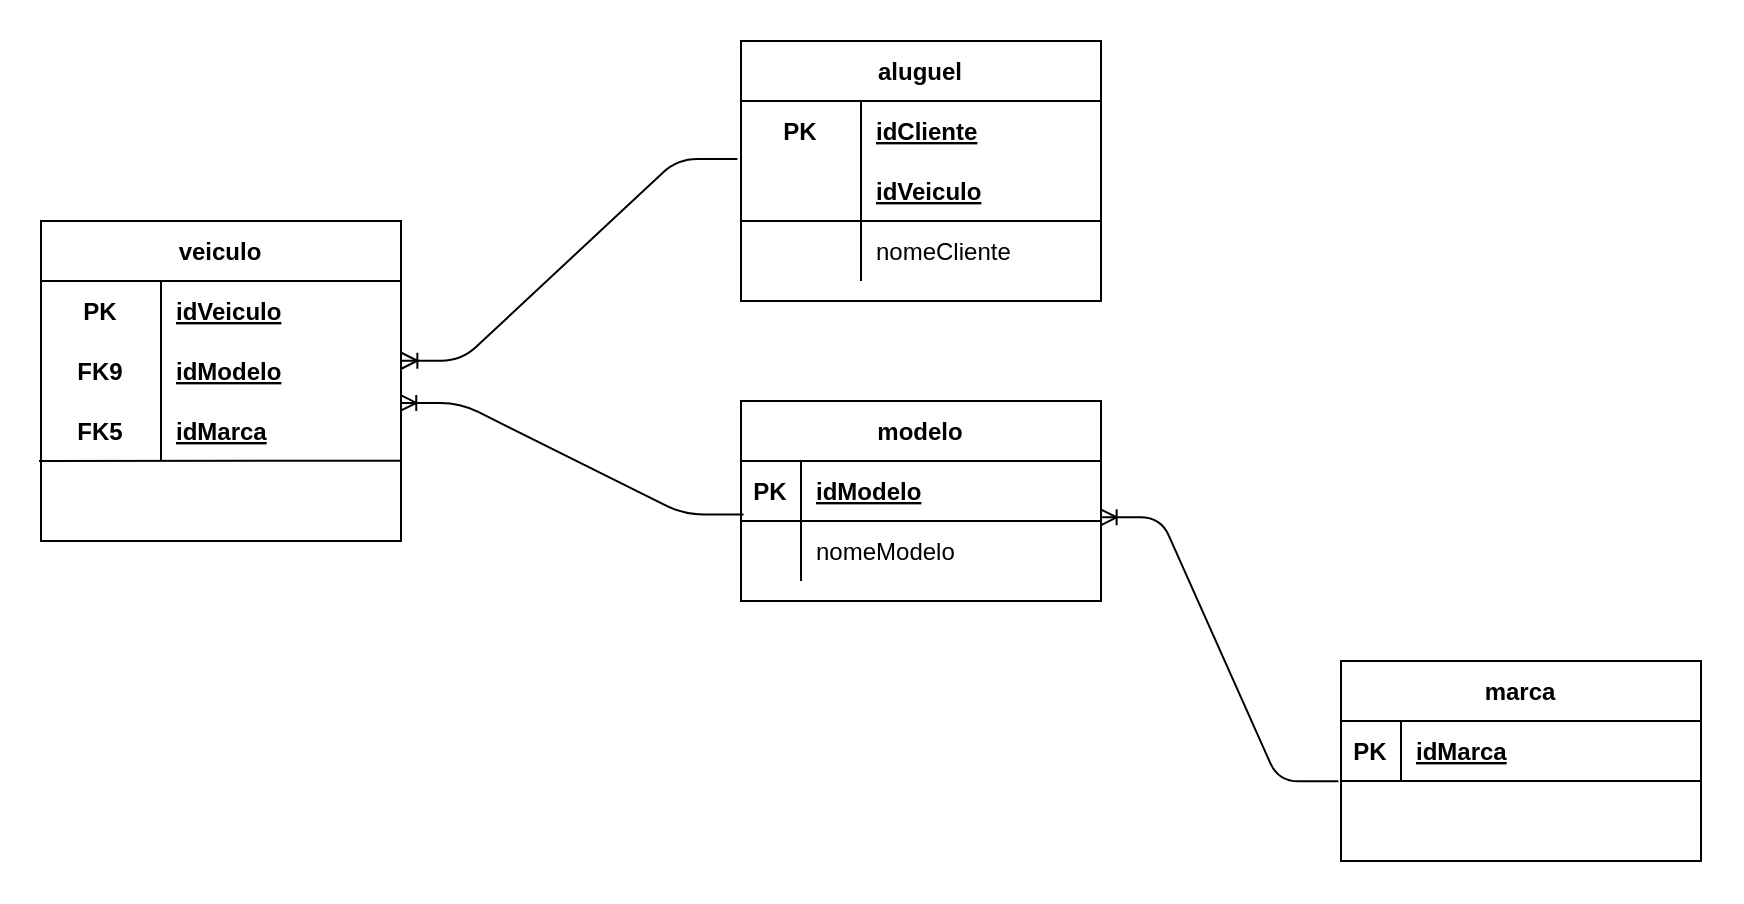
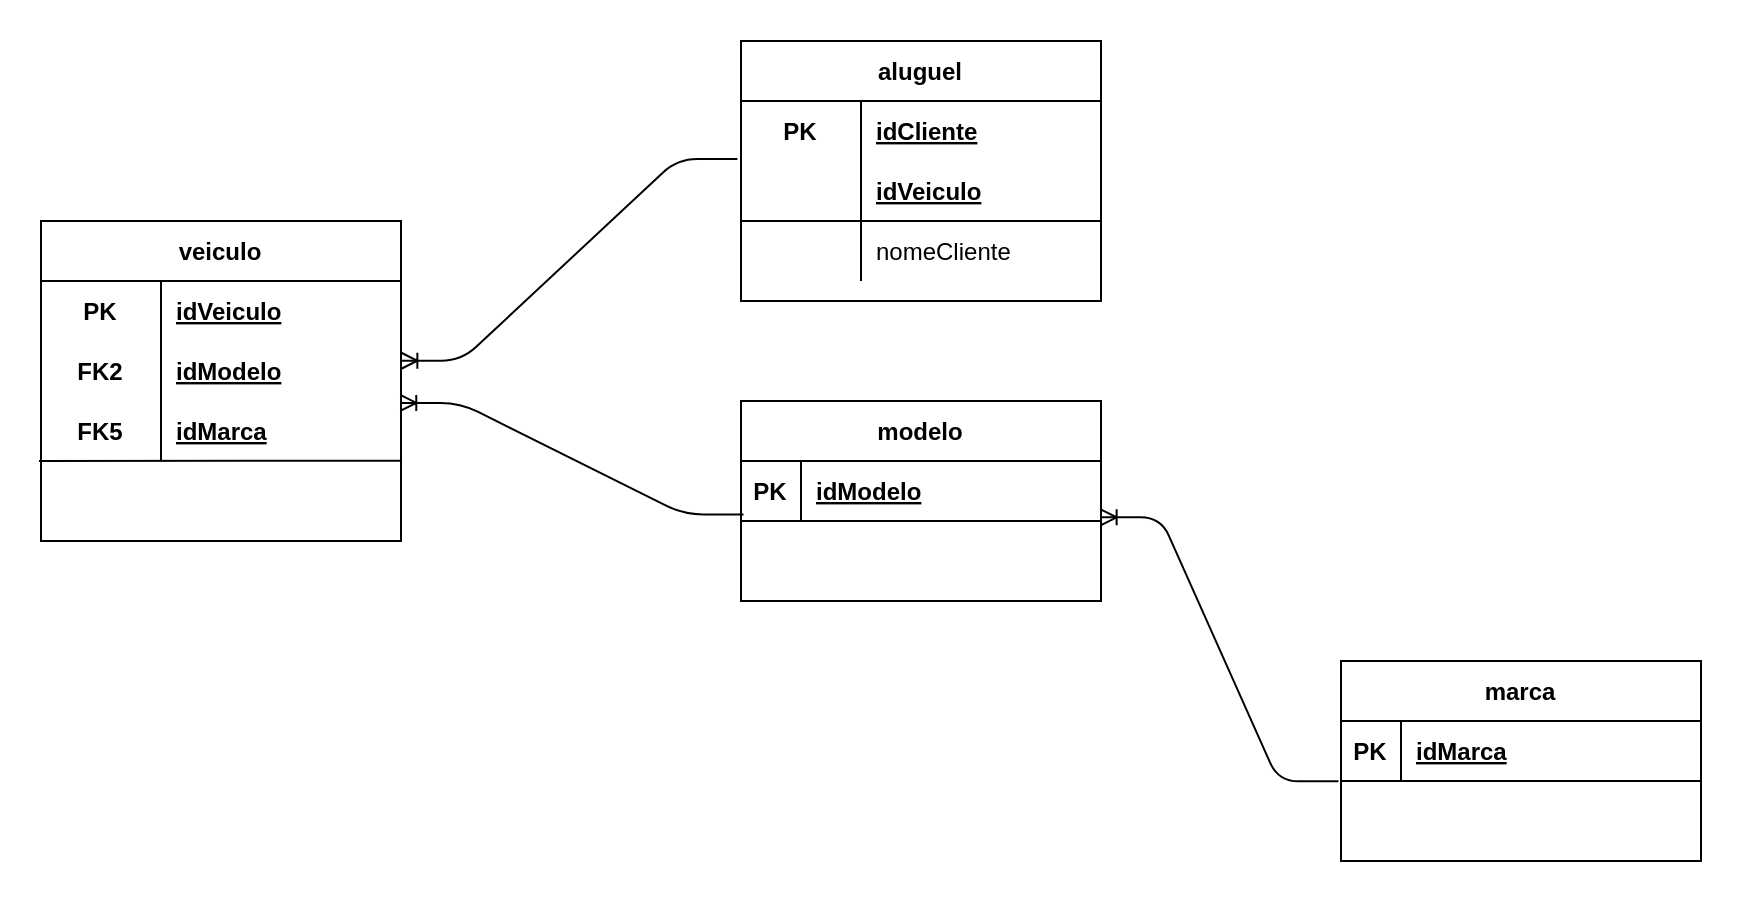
(100, 372) -> (100, 372)
(951, 551) -> none
